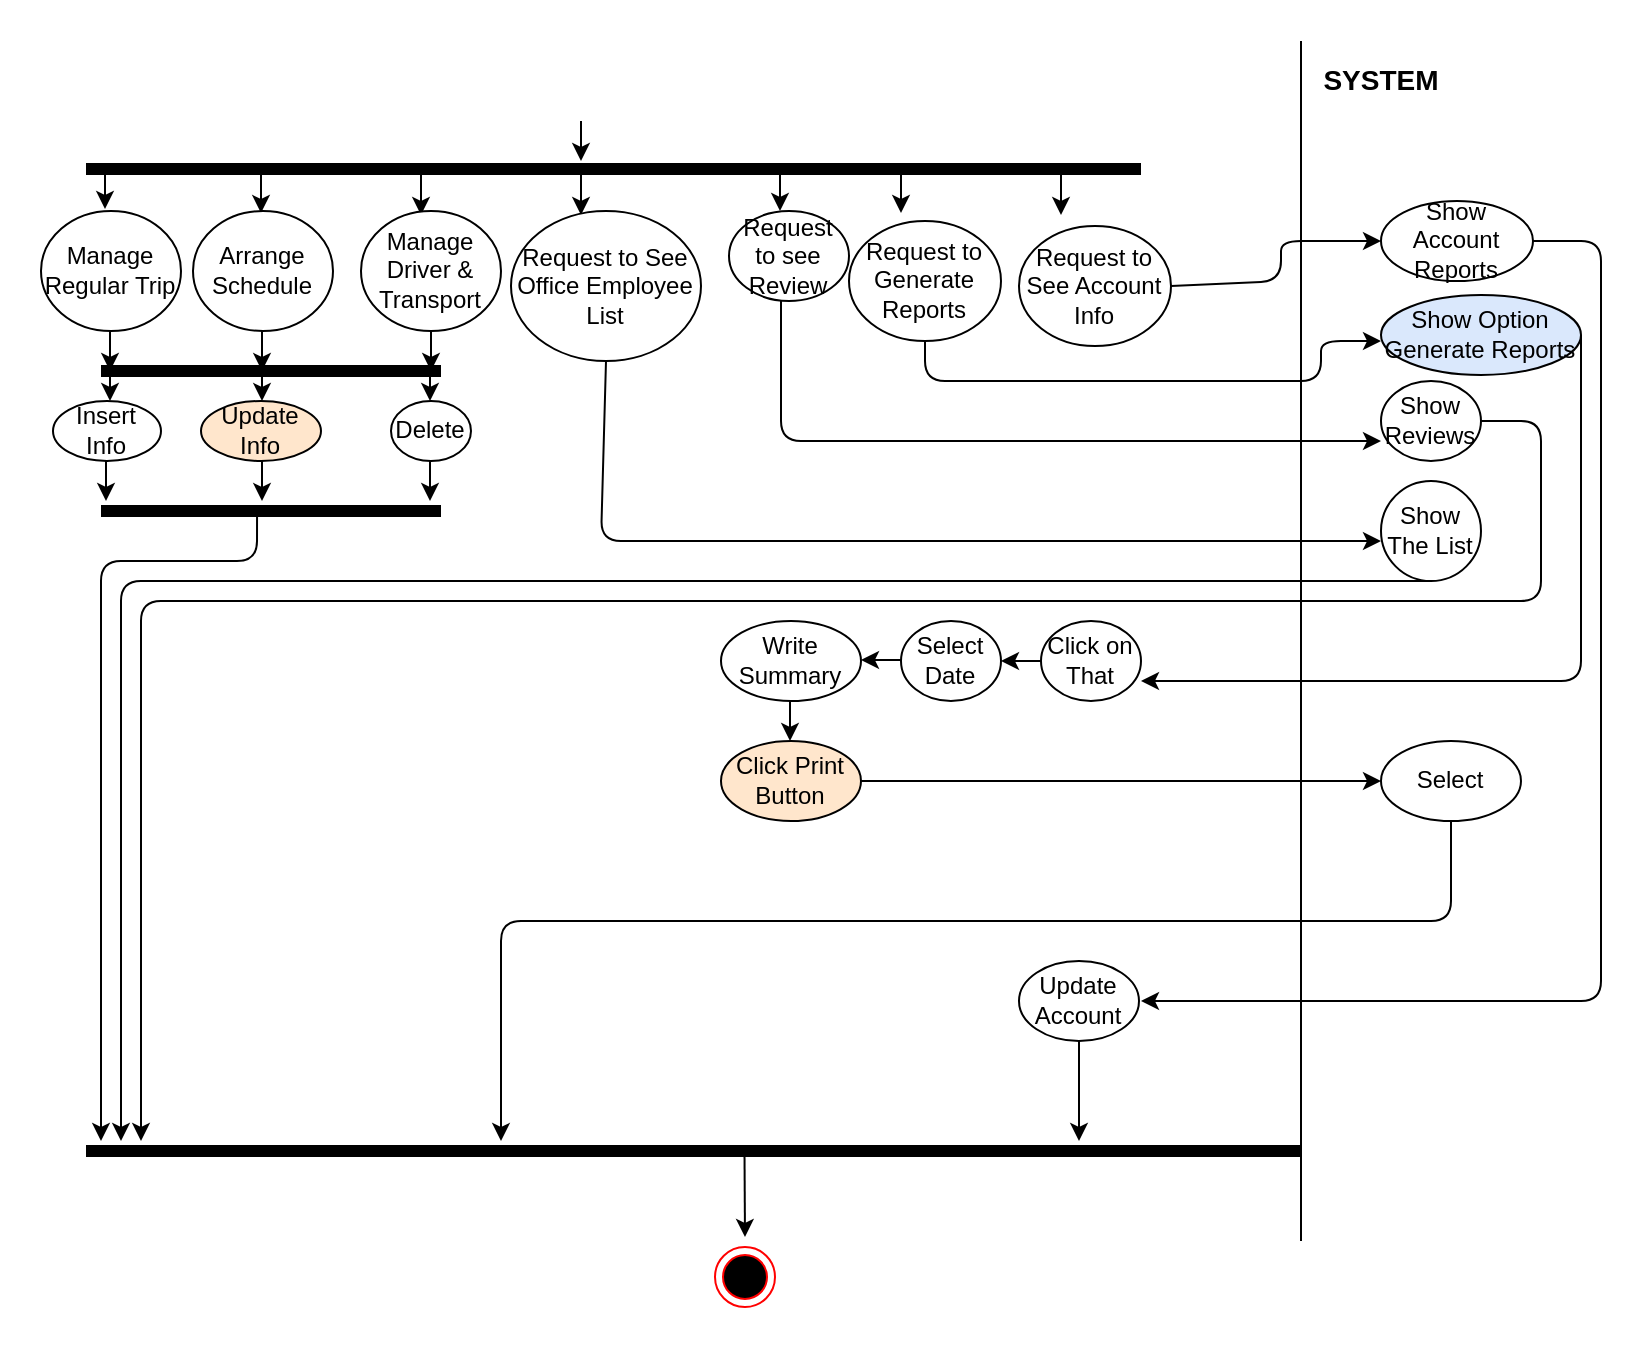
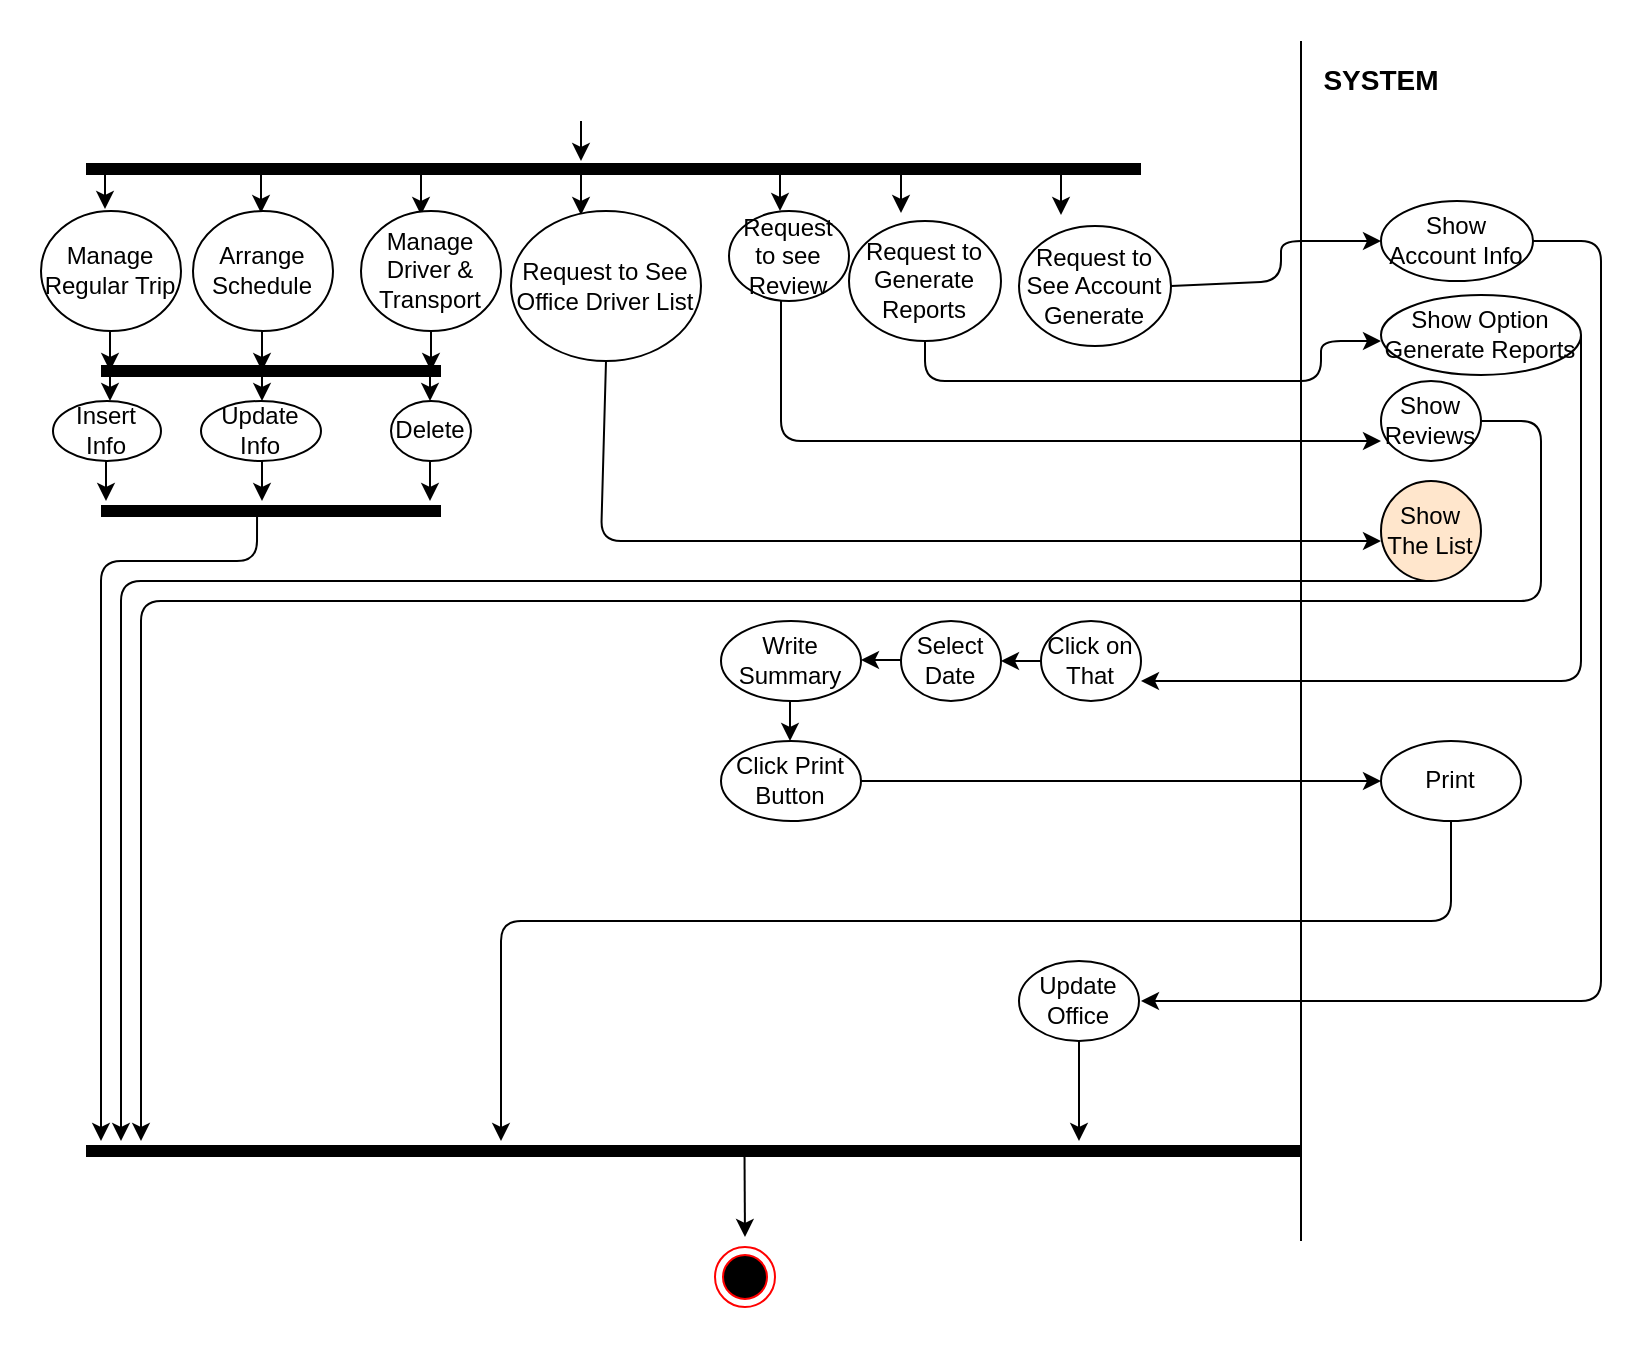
(1457, 241) -> (1457, 241)
(606, 287) -> (606, 287)
(1095, 287) -> (1095, 287)
(1481, 335) -> (1481, 335)
(261, 431) -> (261, 431)
(1431, 531) -> (1431, 531)
(791, 781) -> (791, 781)
(1451, 781) -> (1451, 781)
(1079, 1001) -> (1079, 1001)
